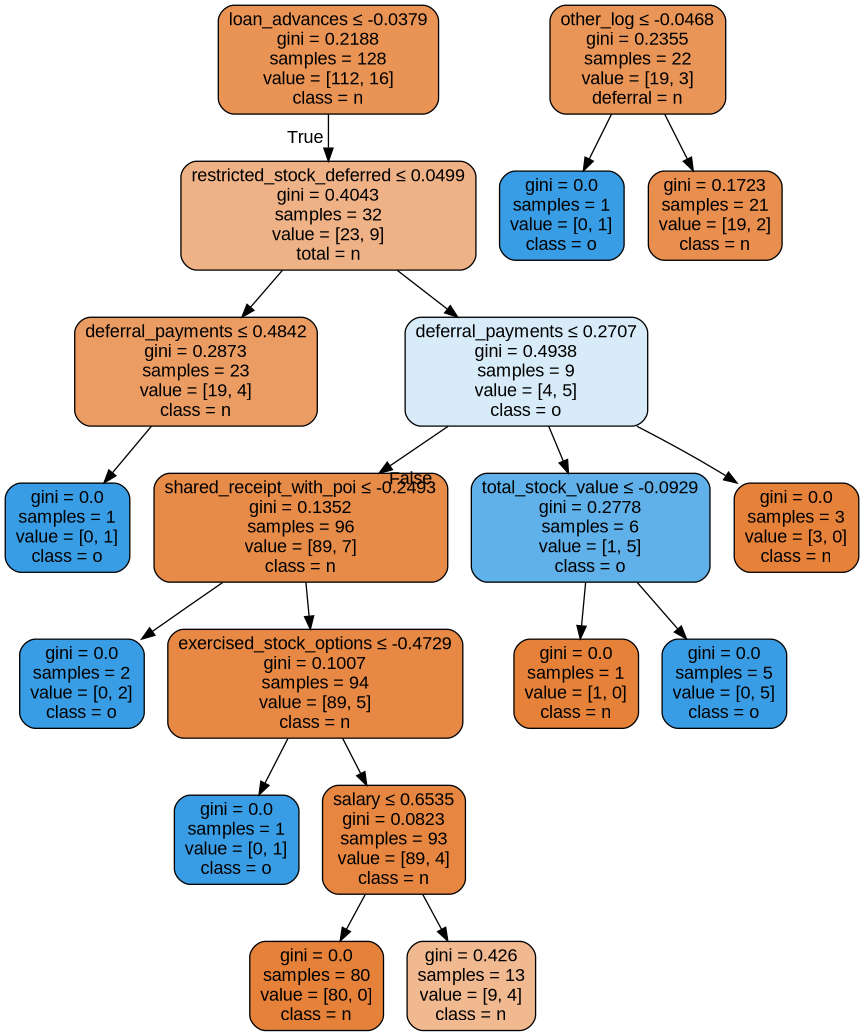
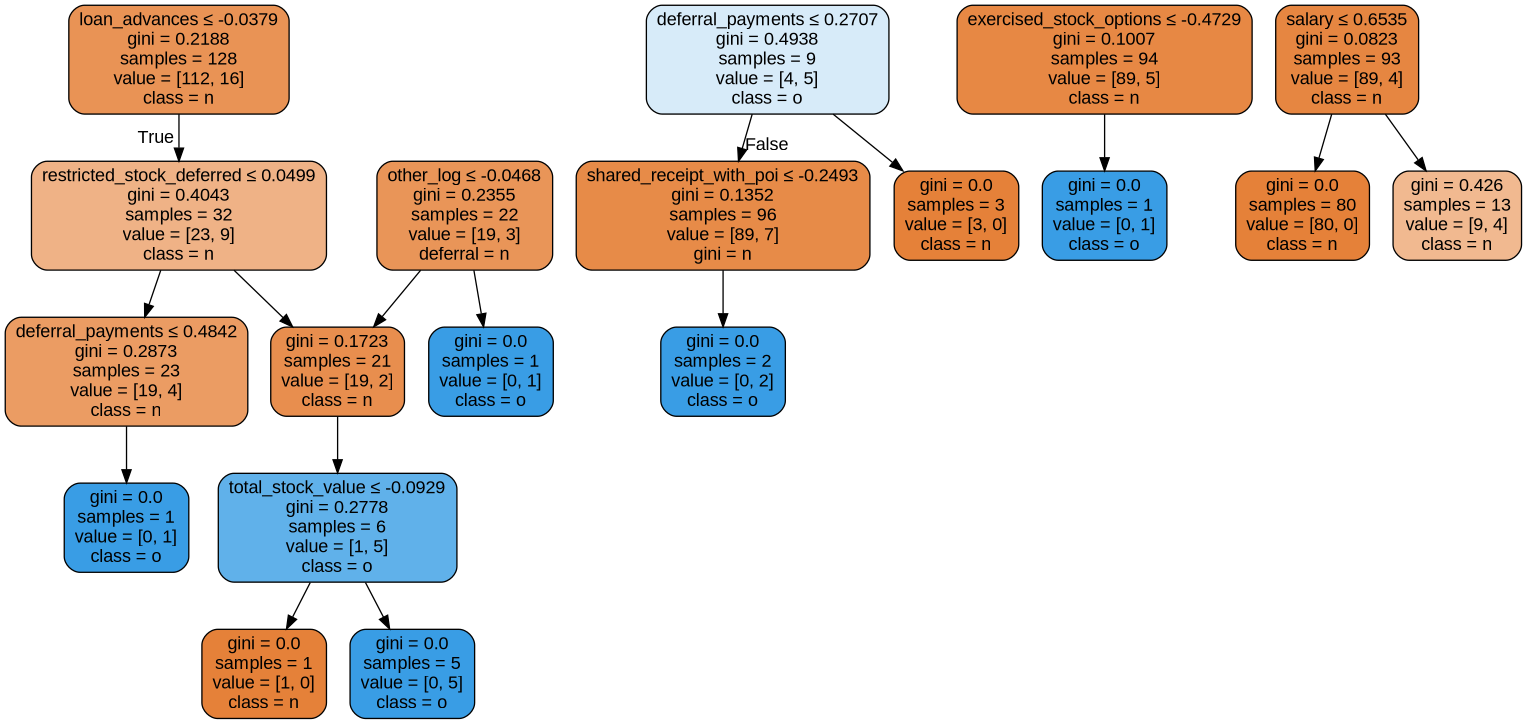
(328, 254) -> (179, 254)
(422, 290) -> (259, 294)
(556, 444) -> (338, 438)
(301, 566) -> (723, 254)
(308, 599) -> none
(352, 756) -> none
